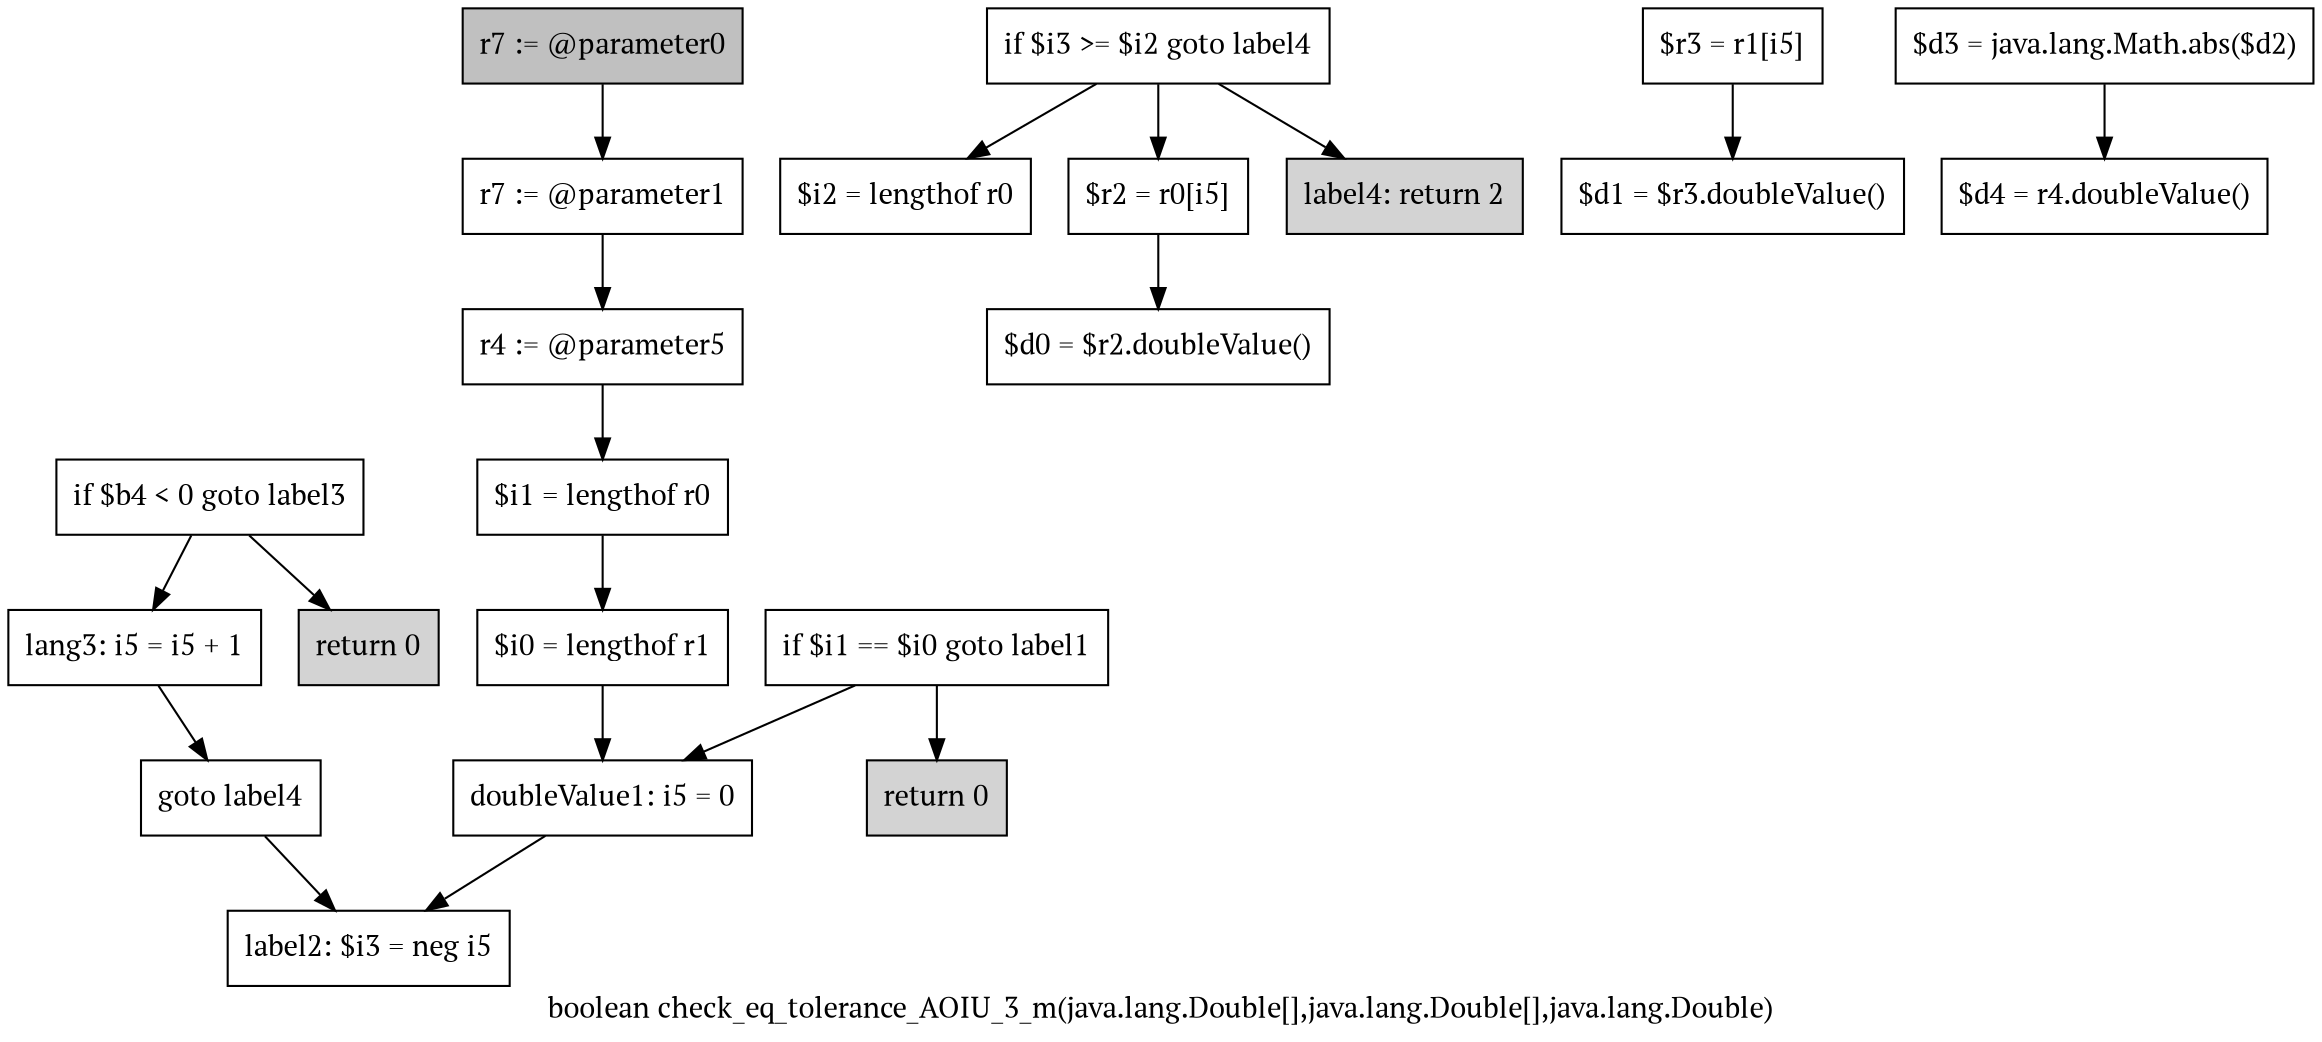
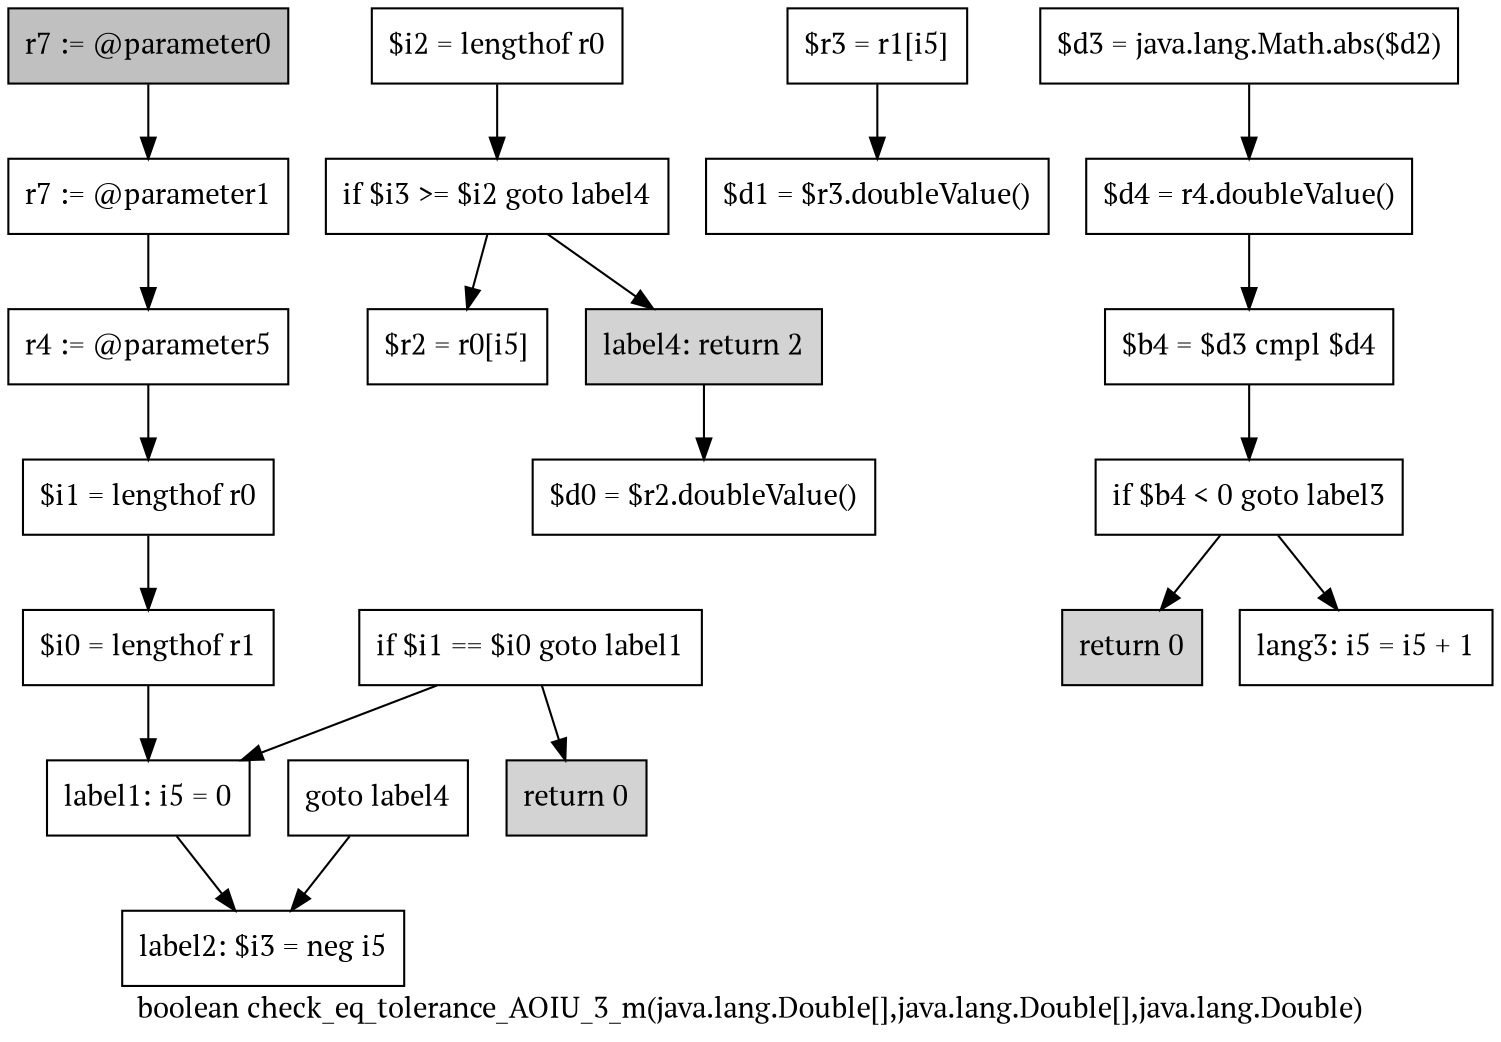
(1041, 116) -> (497, 111)
(1158, 261) -> (704, 412)
none -> (1249, 347)
(177, 714) -> none
(603, 798) -> (148, 798)
